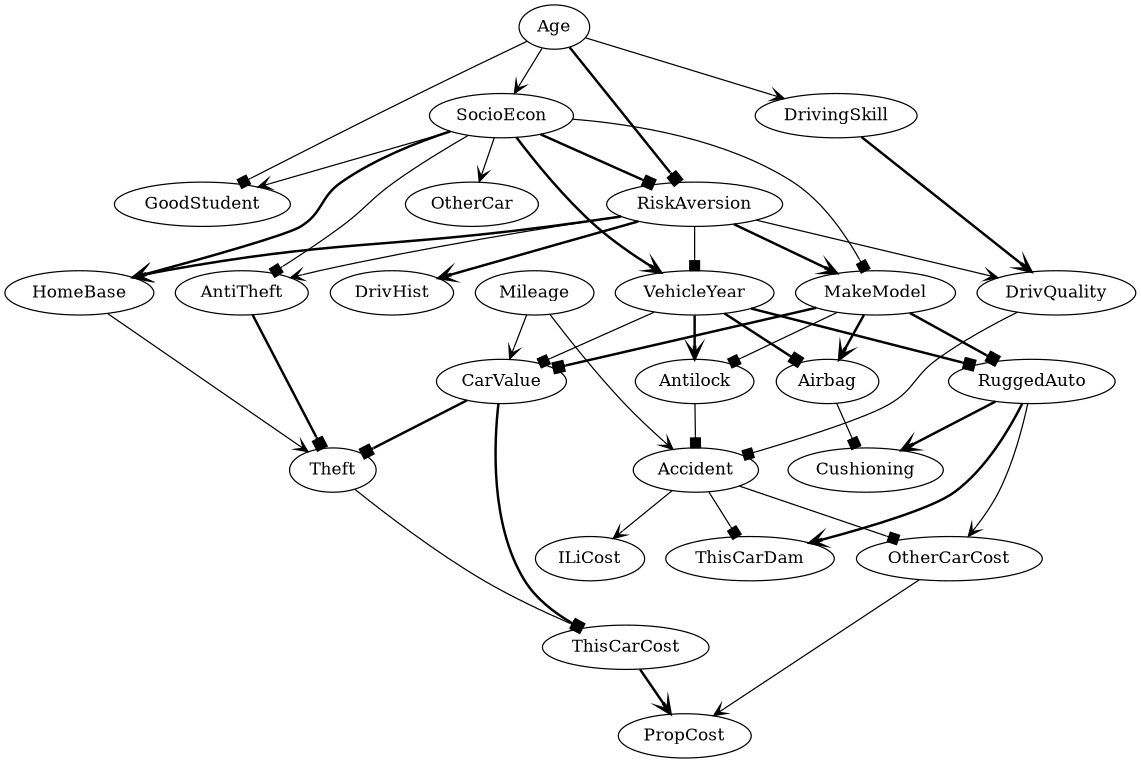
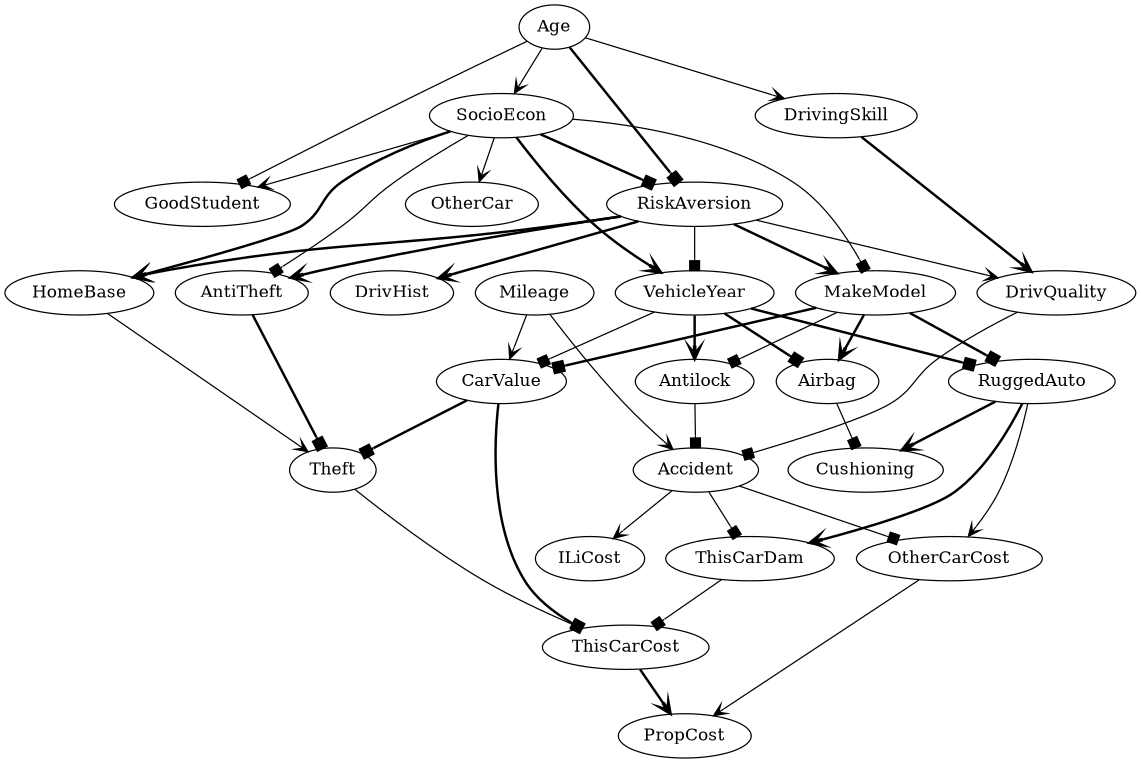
(445, 246) -> (445, 246)
none -> (693, 599)
